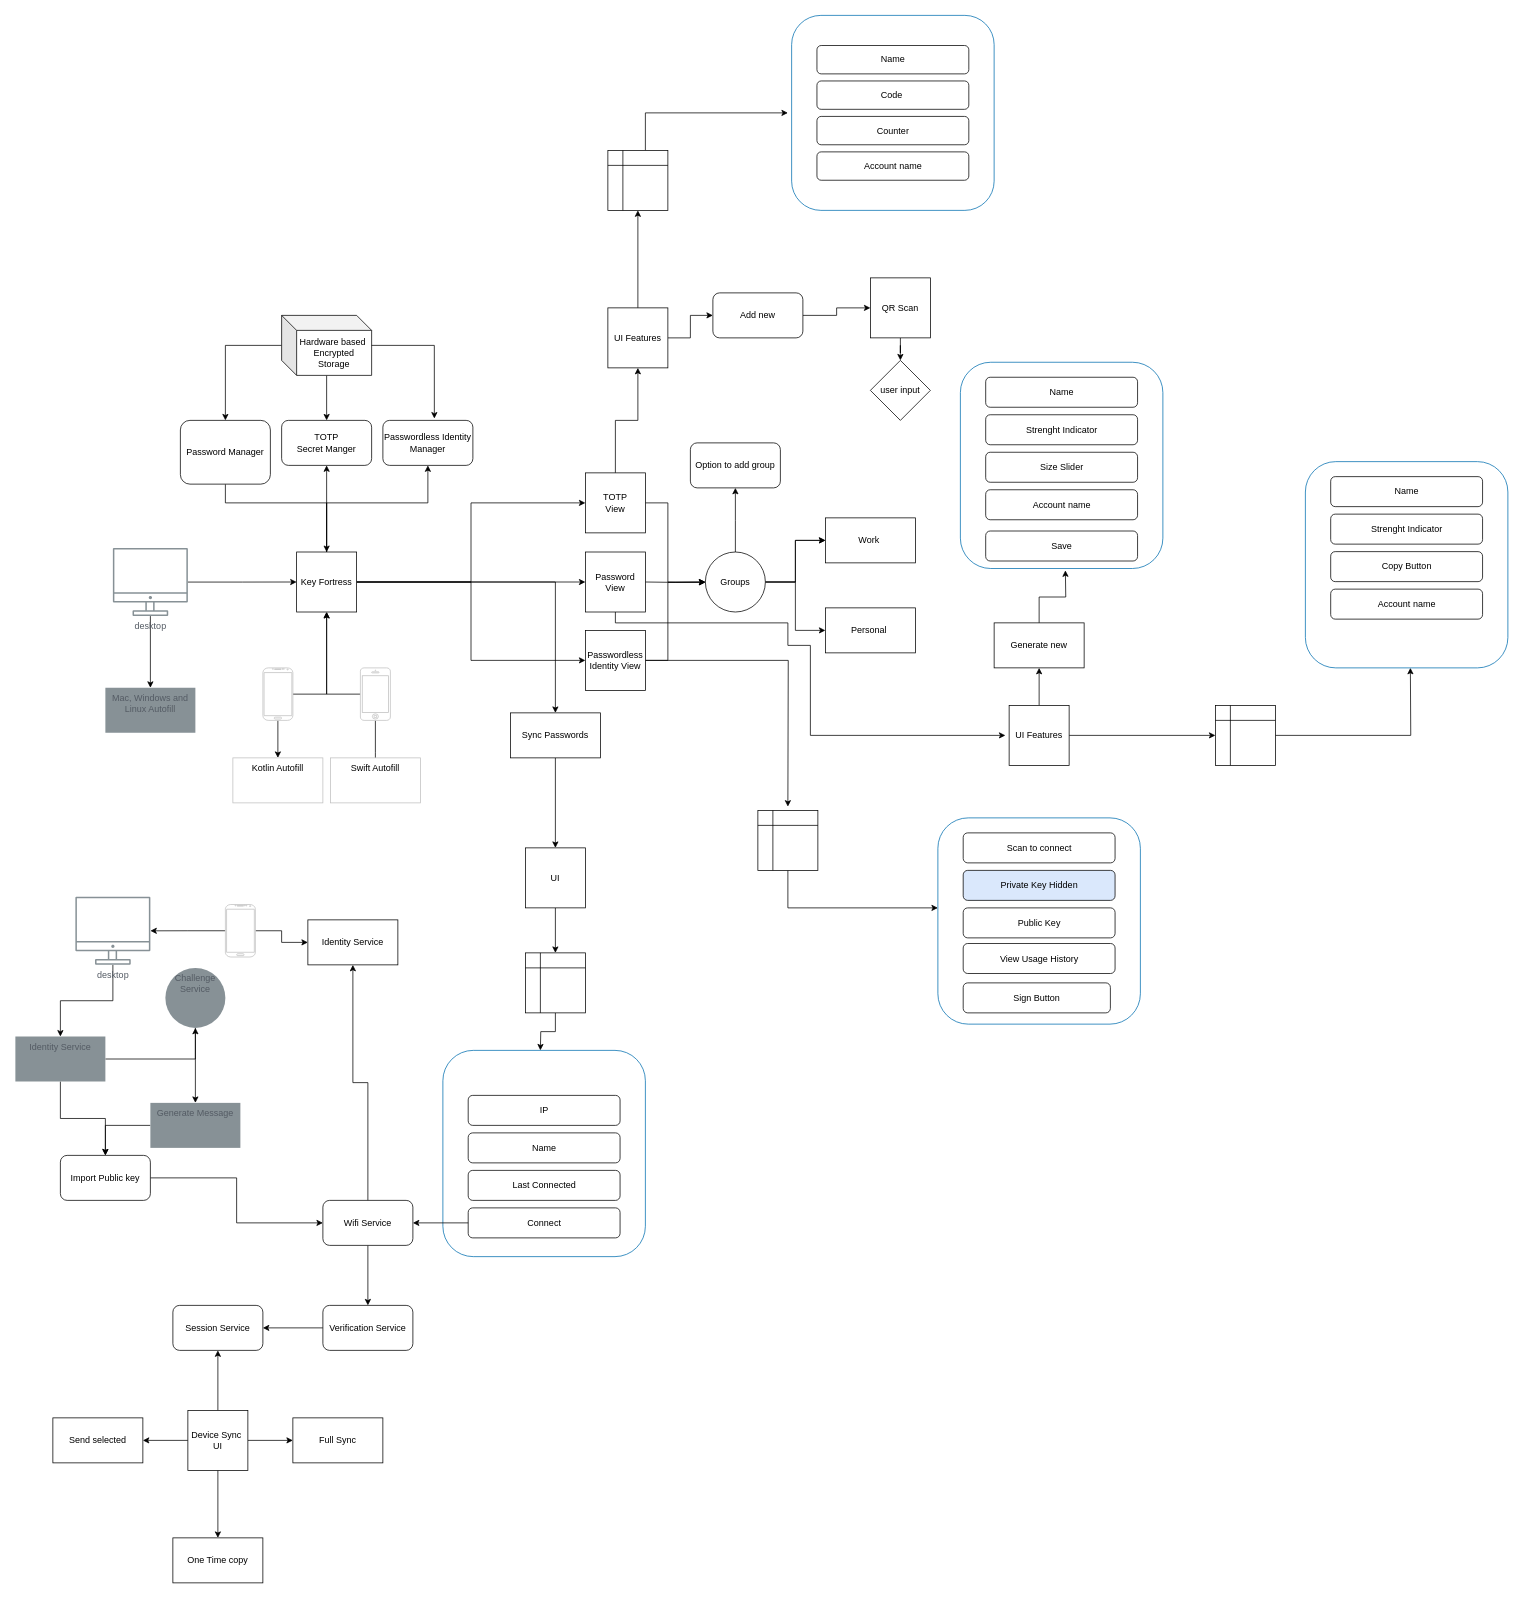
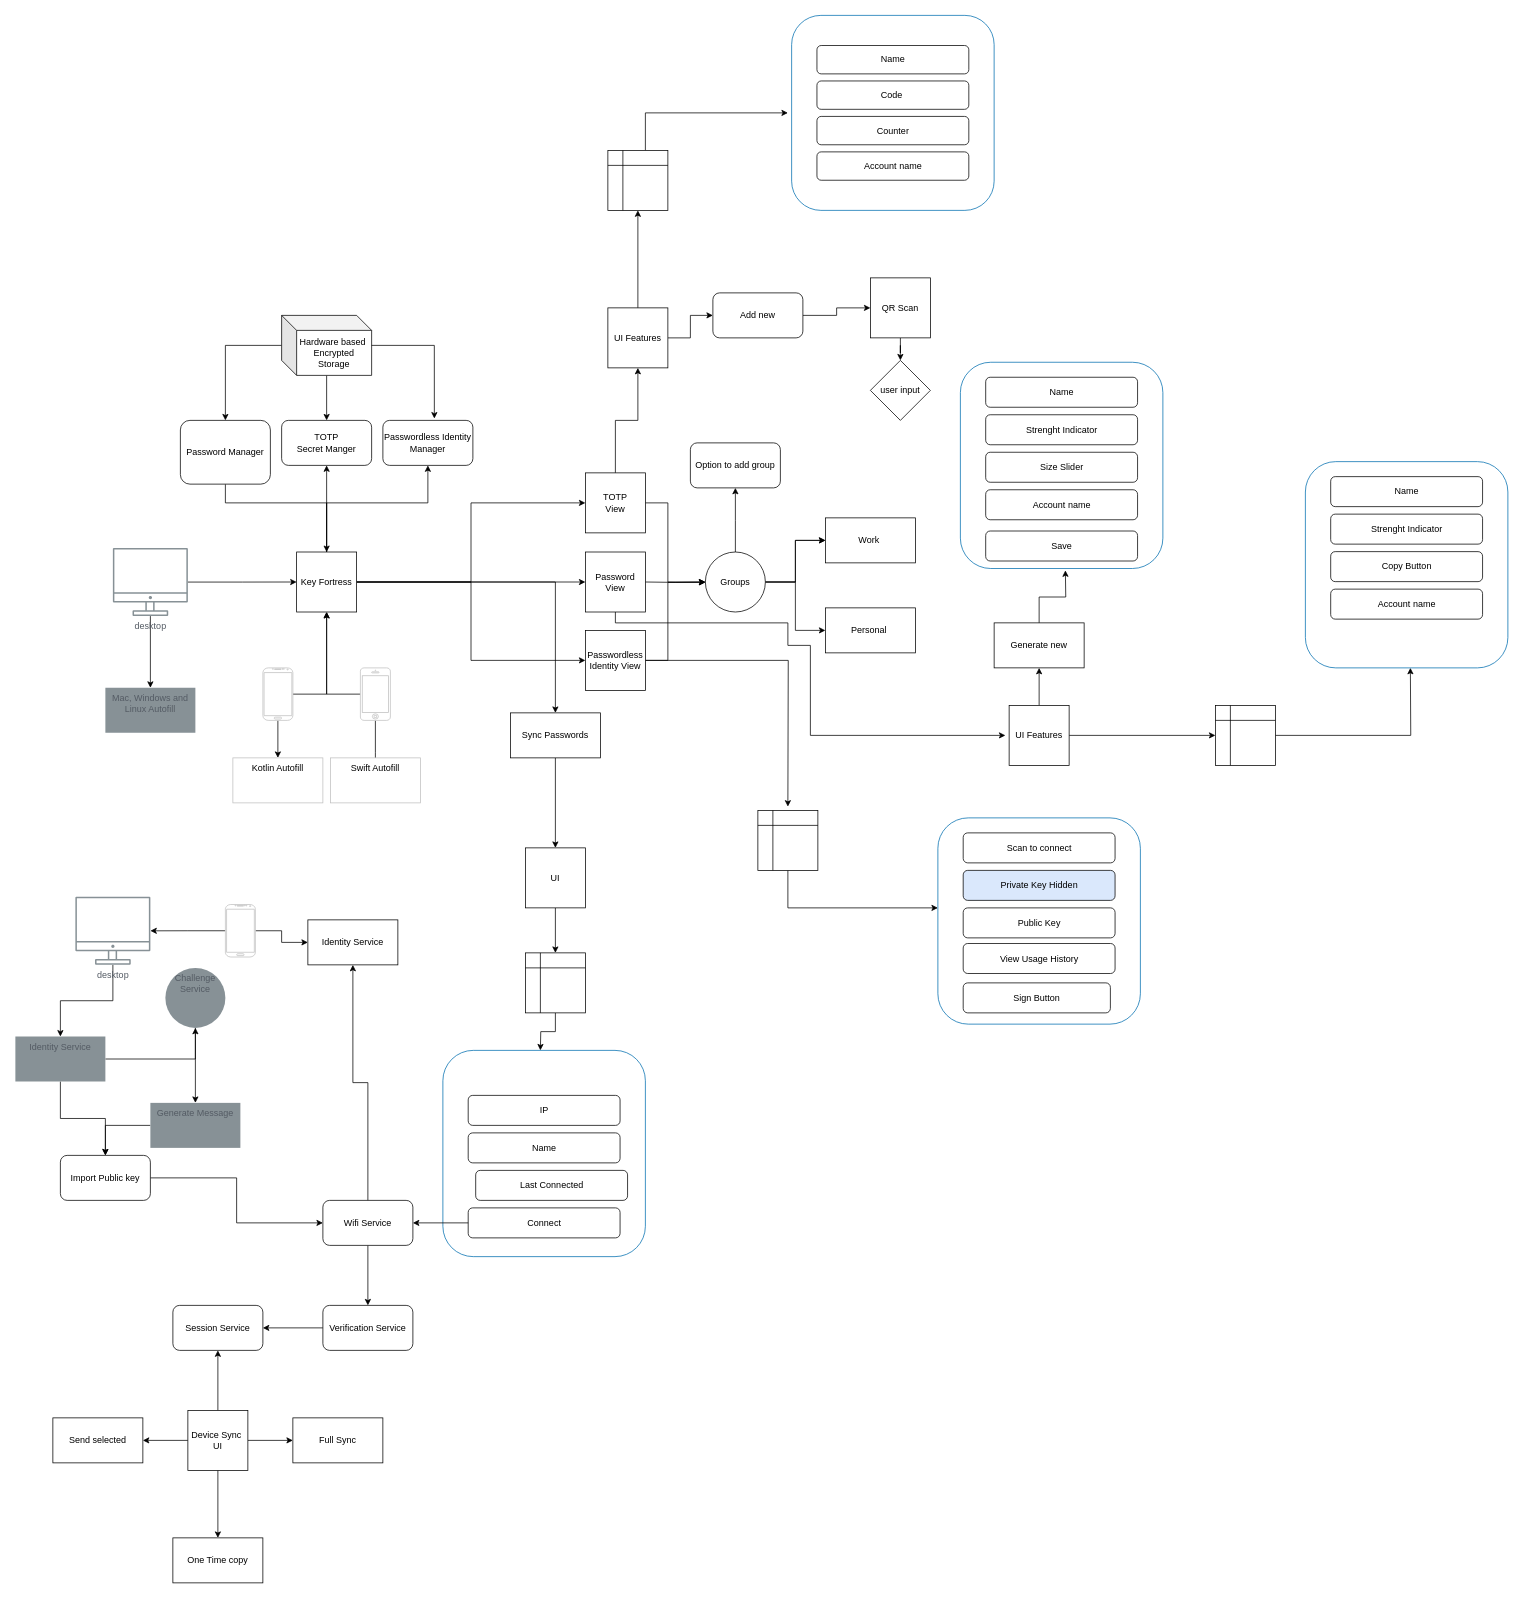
(544, 1185) -> (552, 1185)
